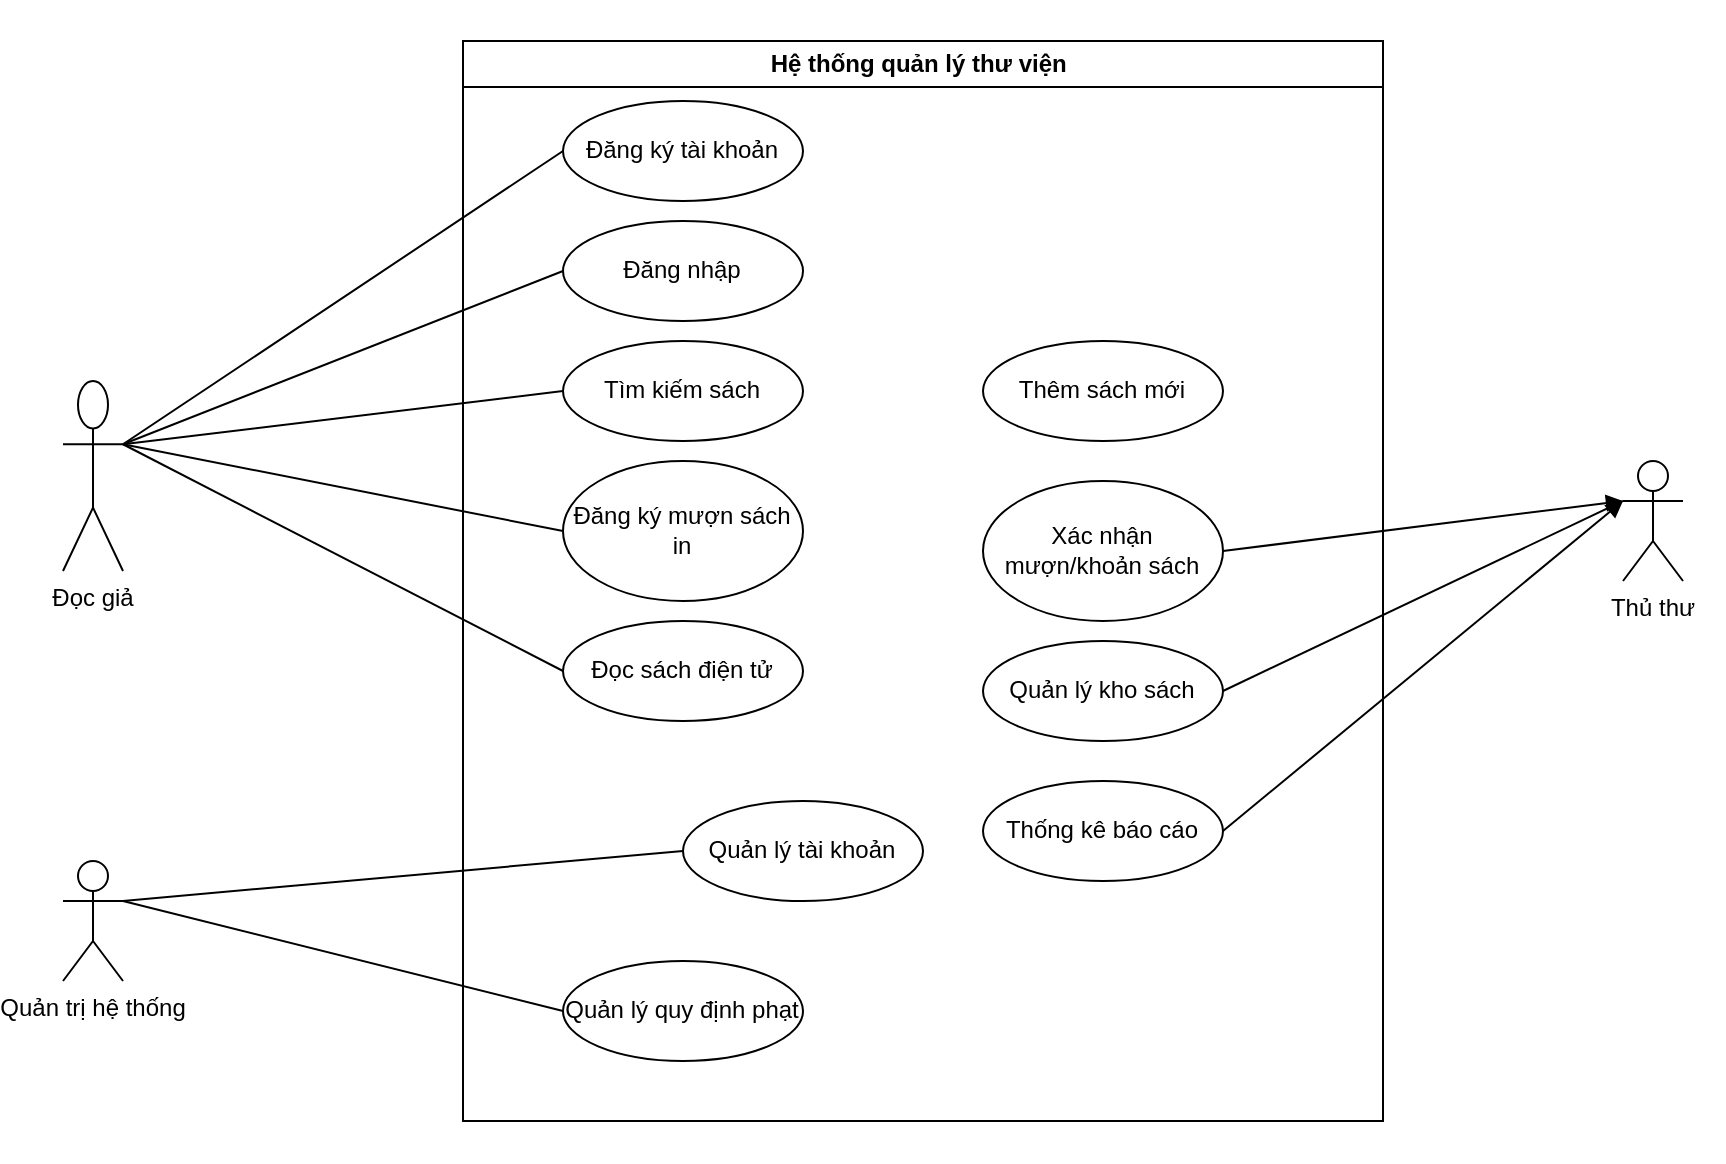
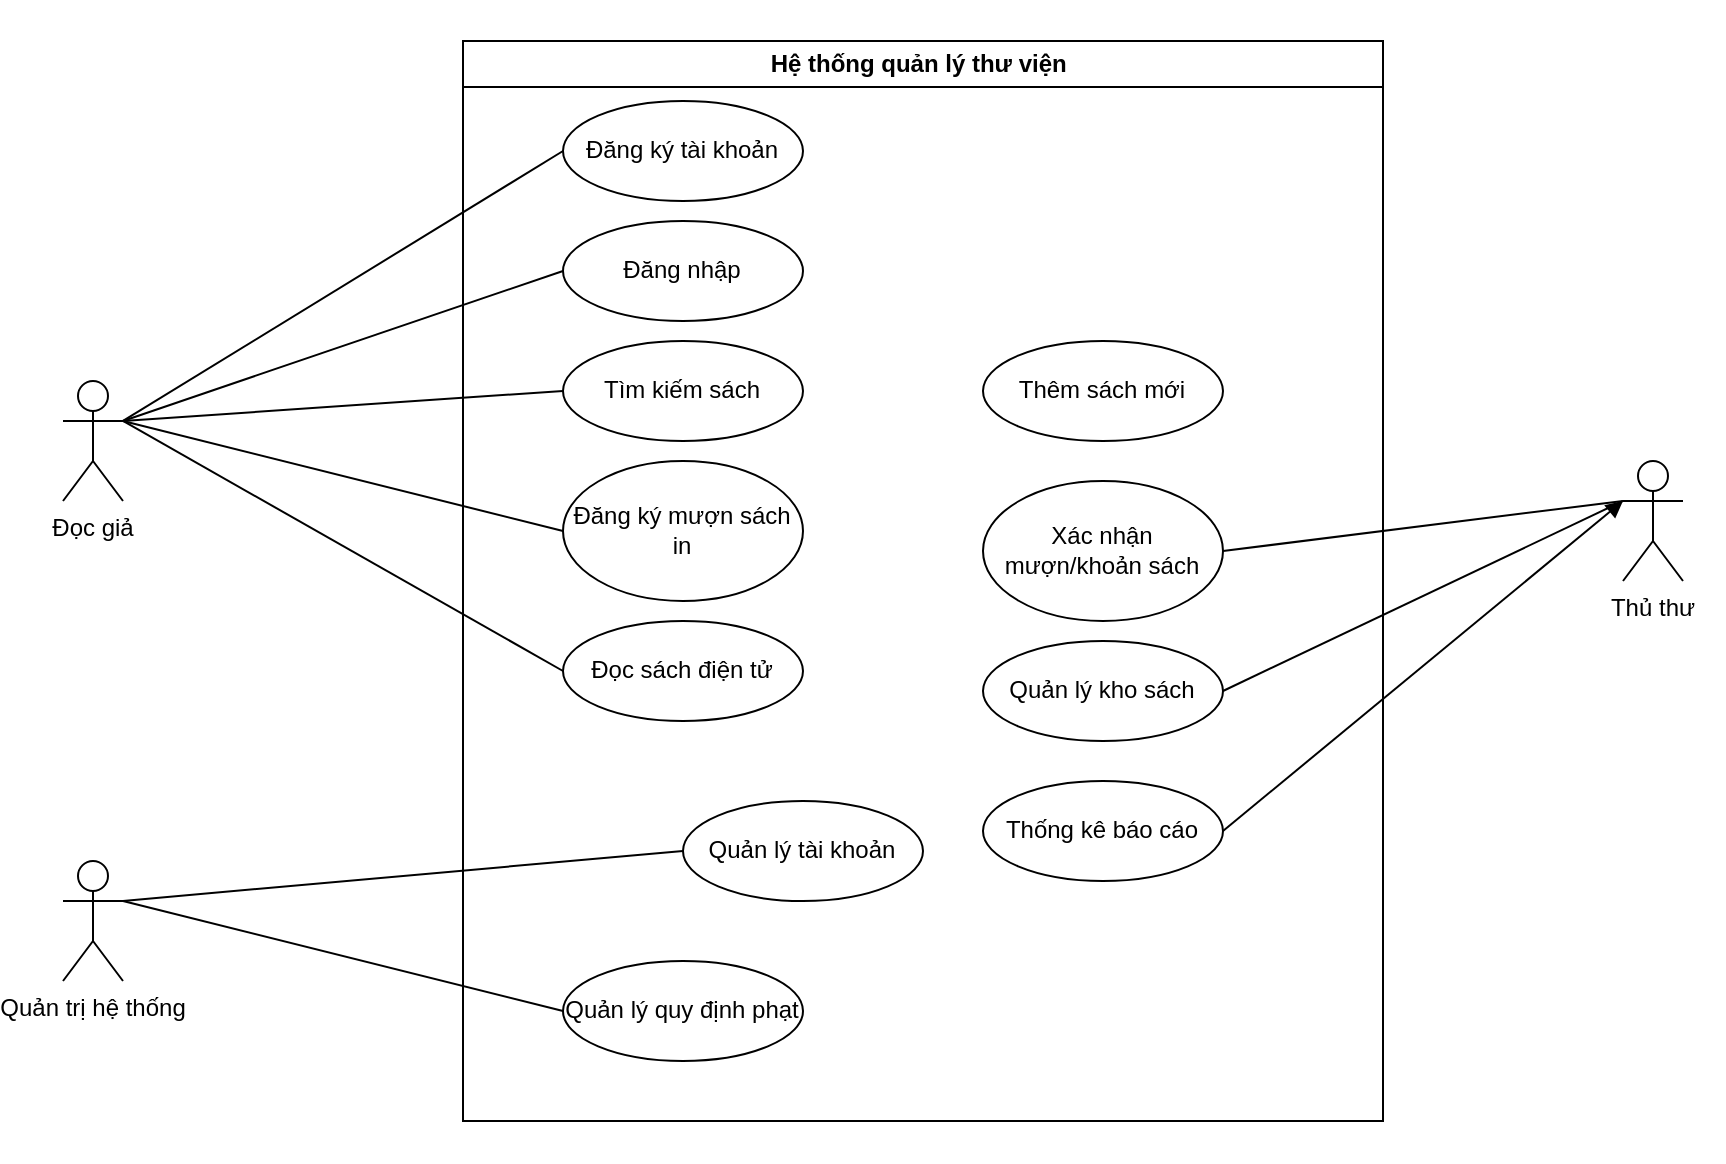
(93, 476) -> (93, 441)
(1605, 503) -> (1608, 503)
